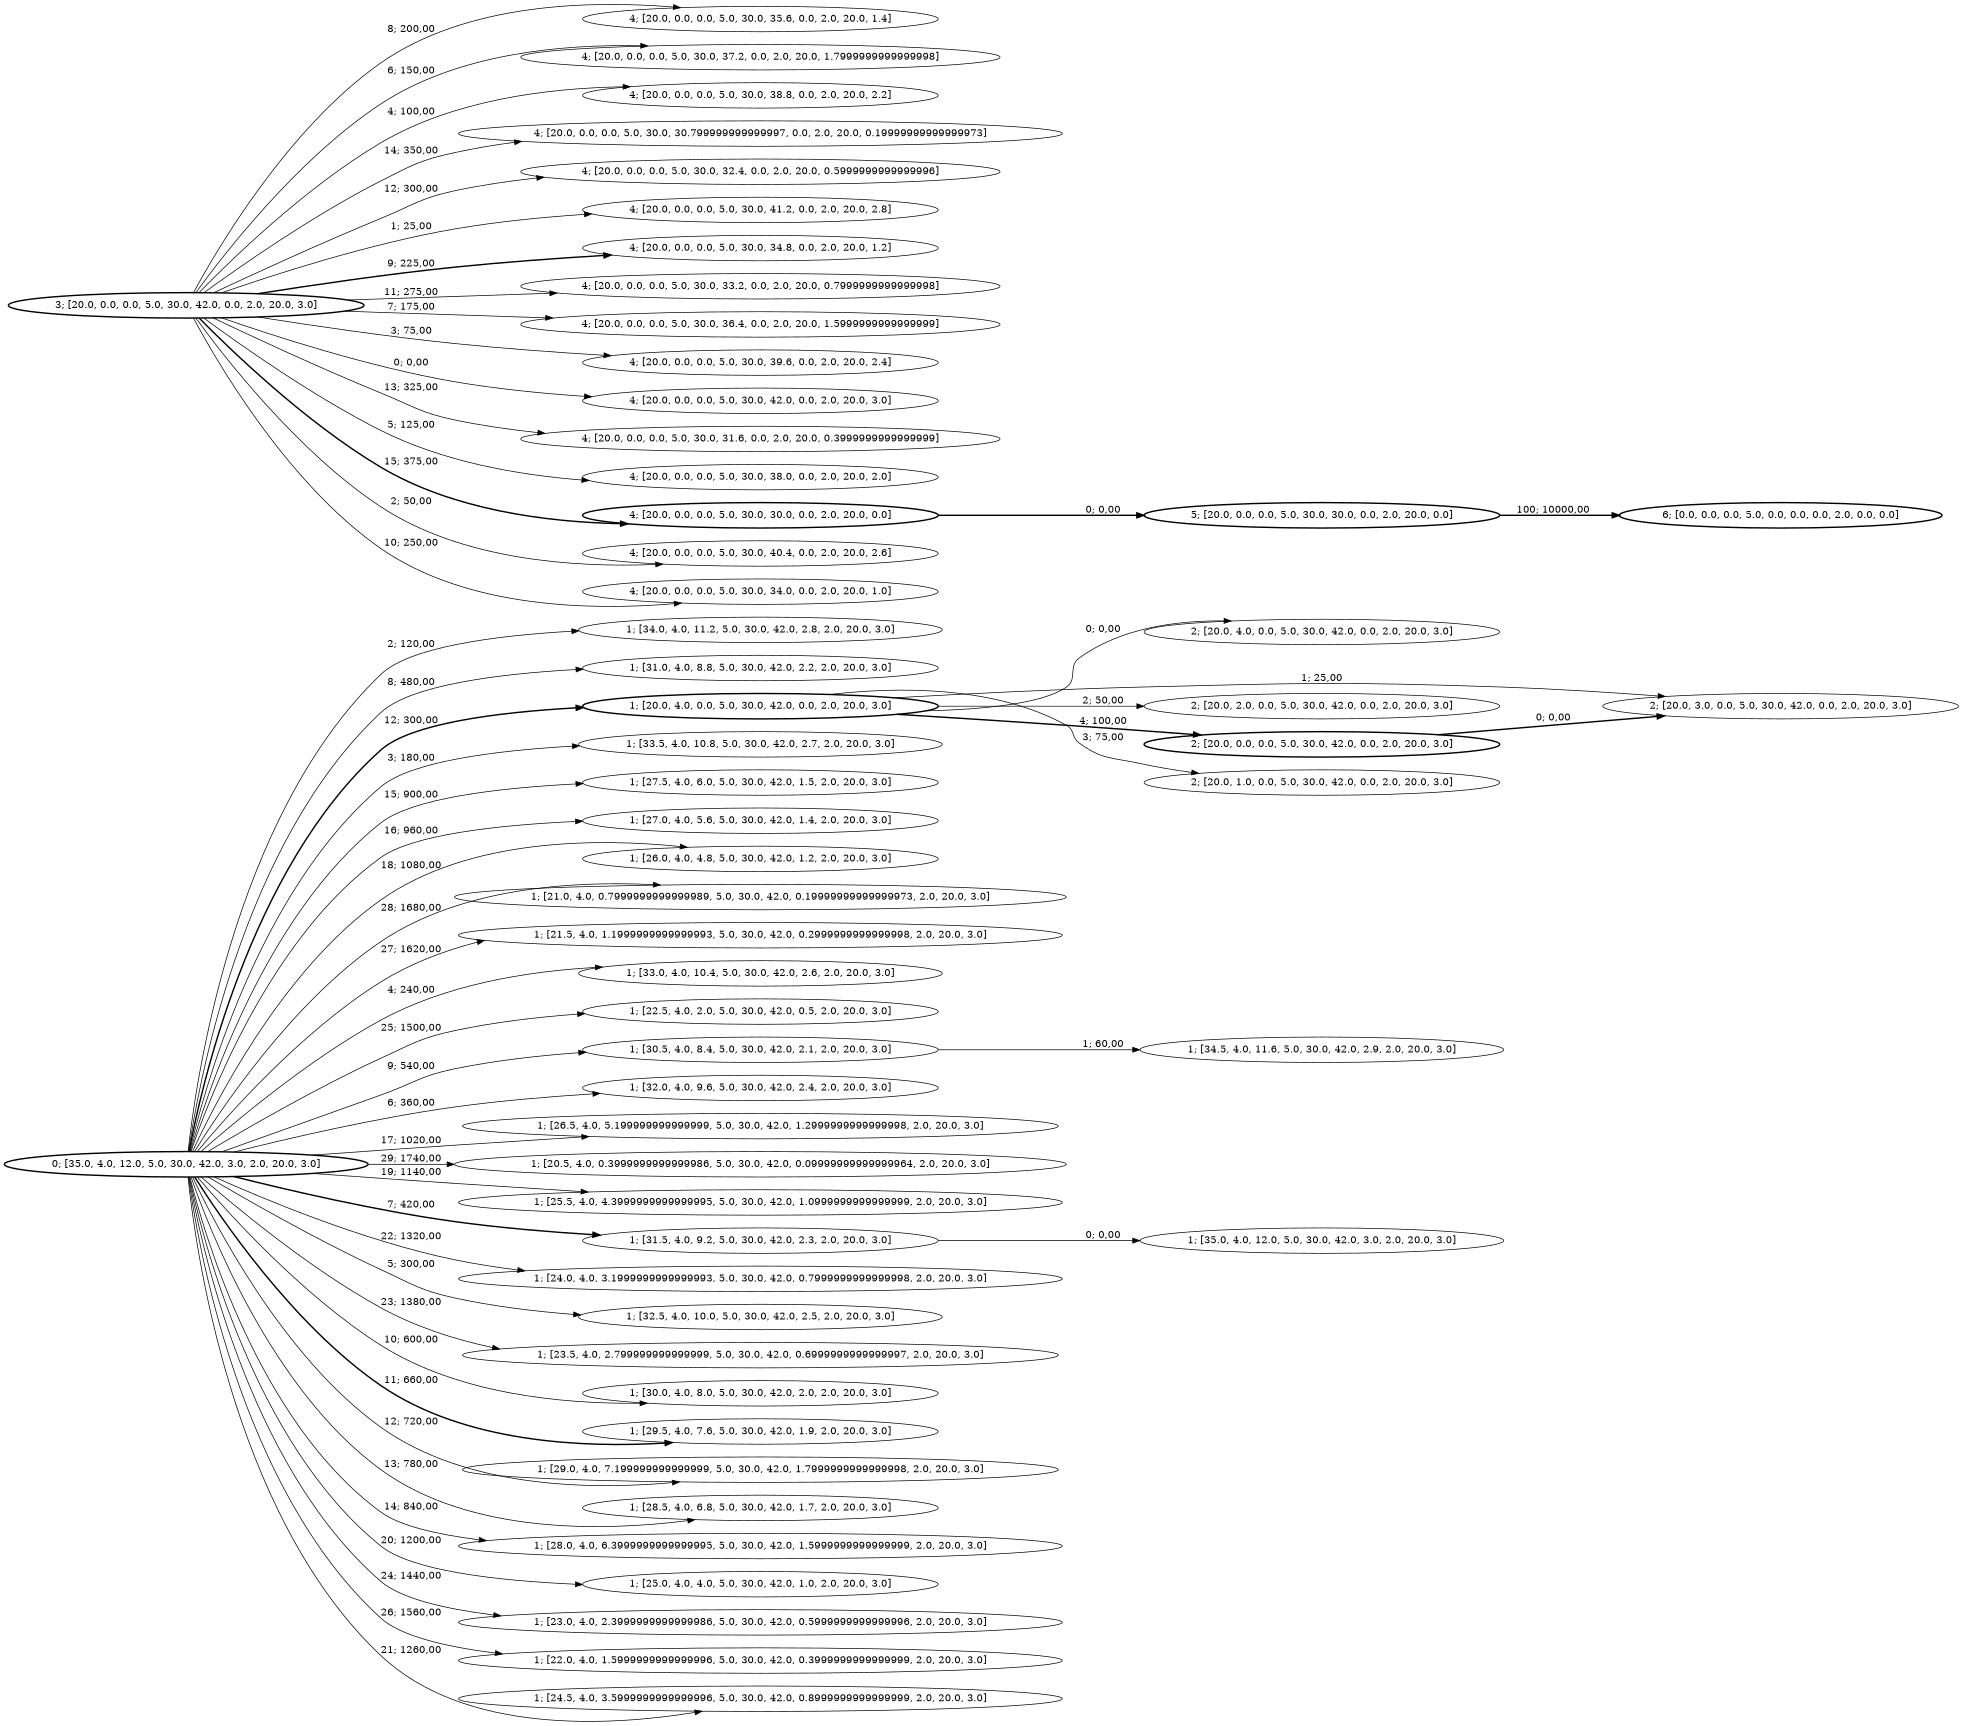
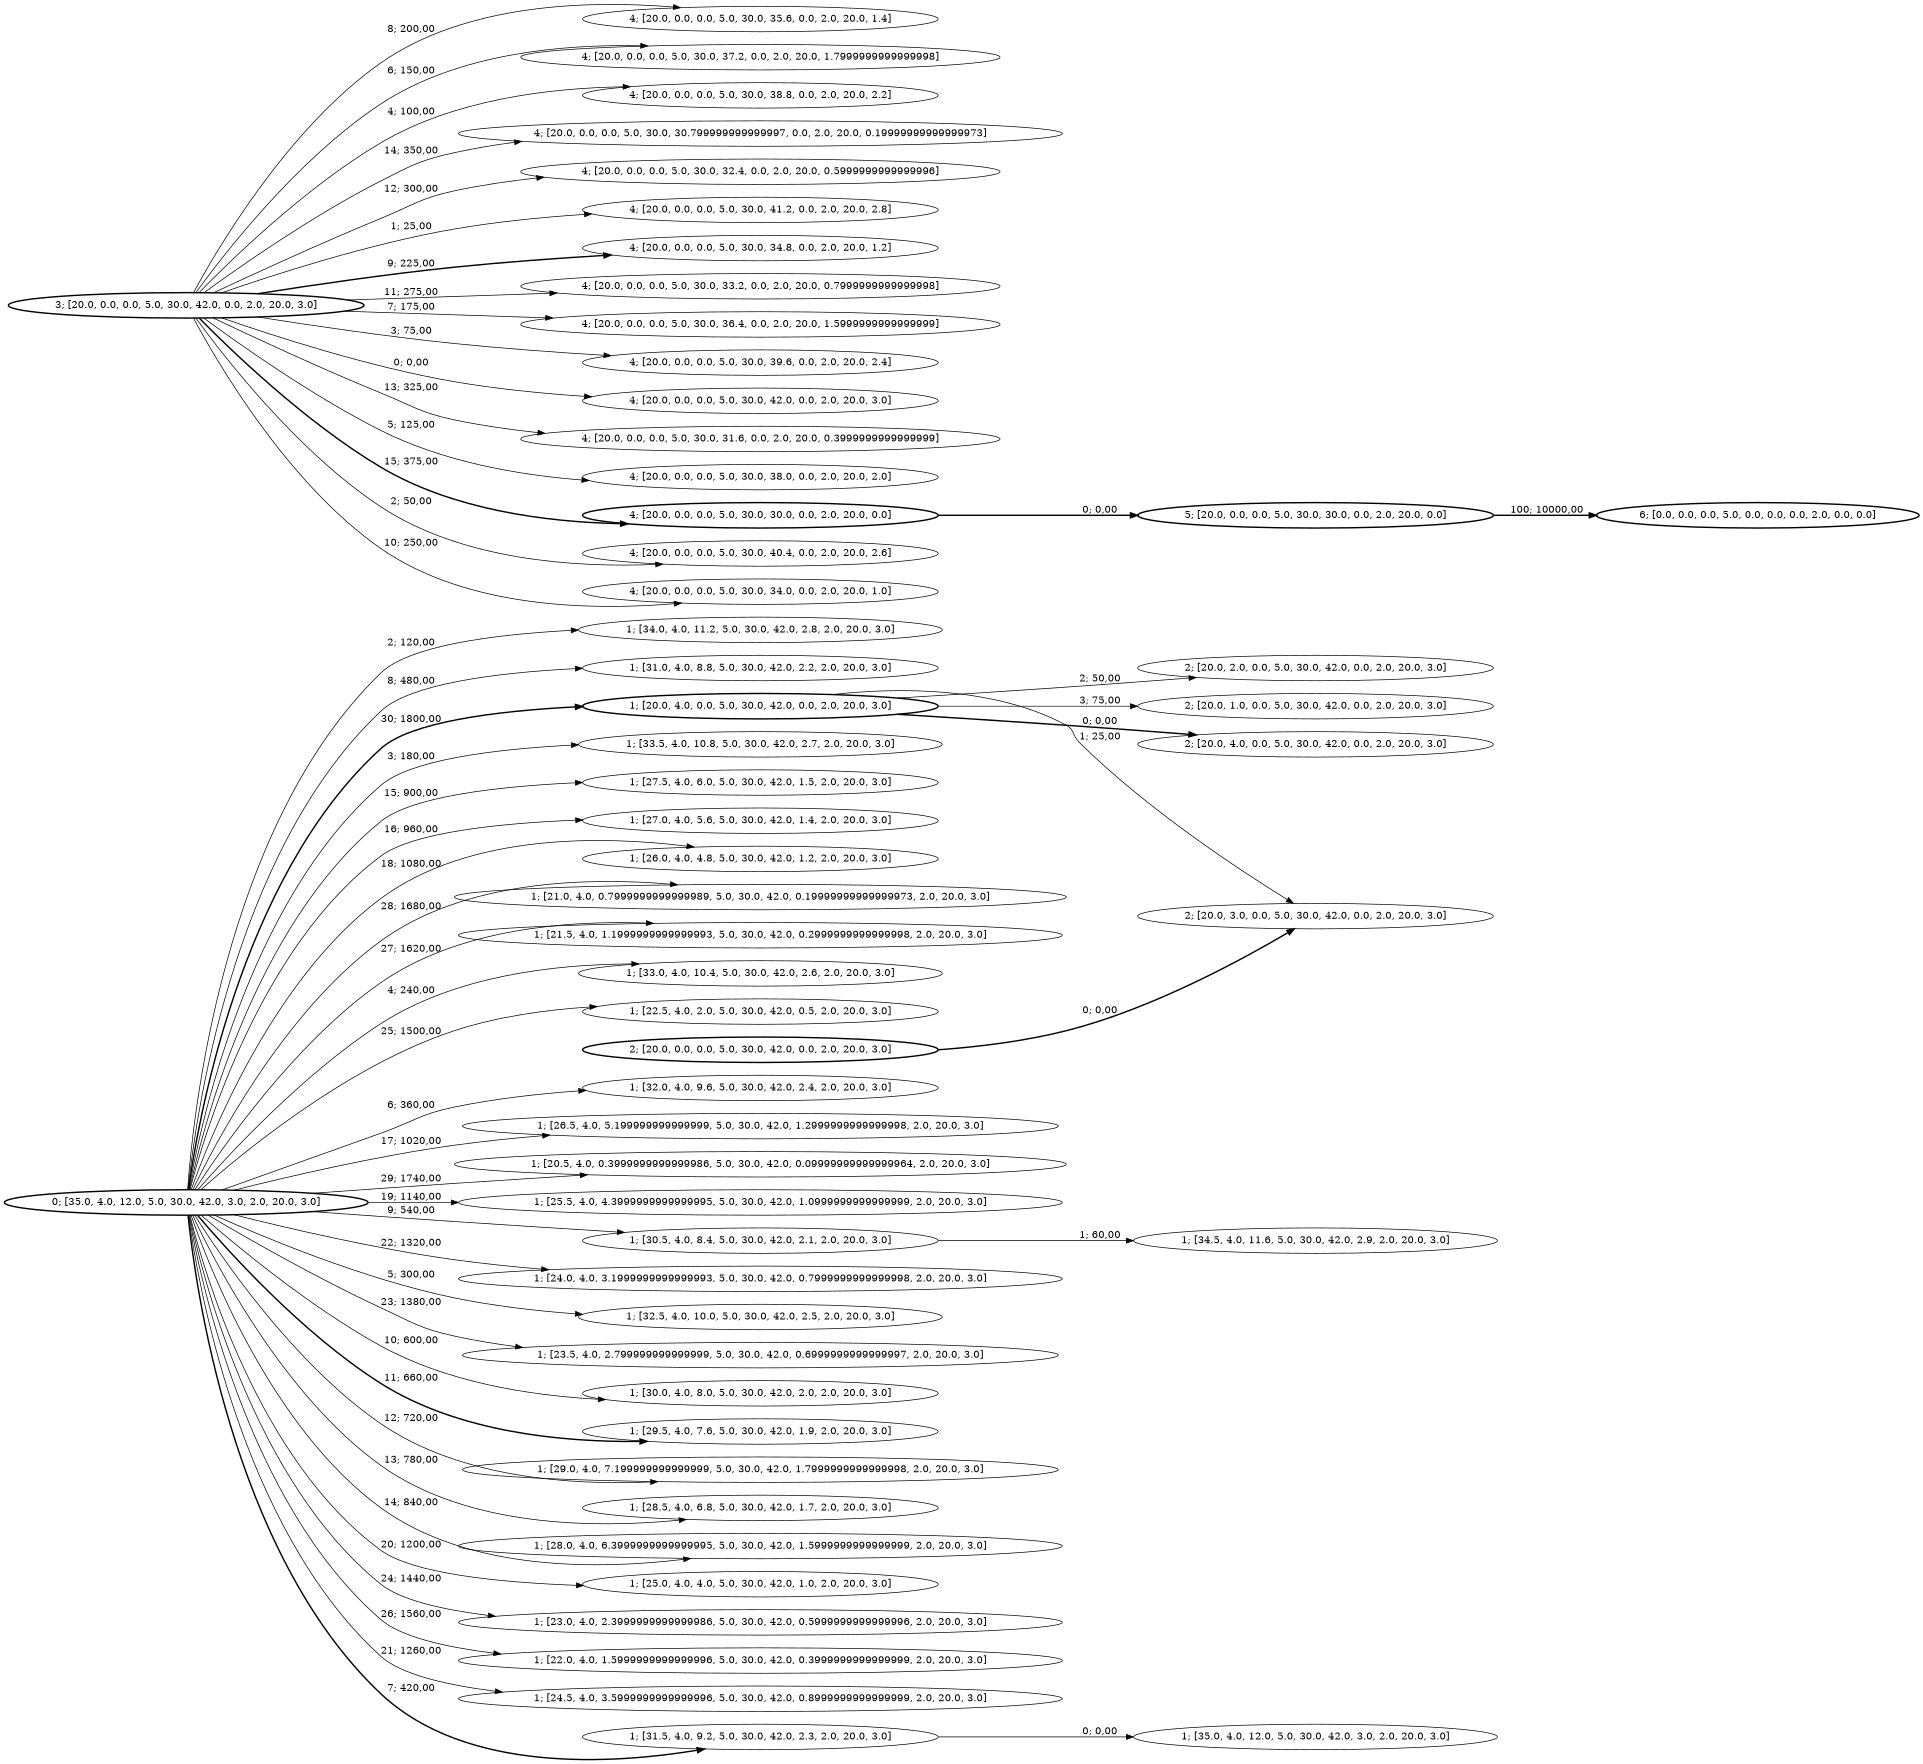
(1073, 669) -> (1043, 724)
(411, 721) -> (411, 719)
(1045, 724) -> none
